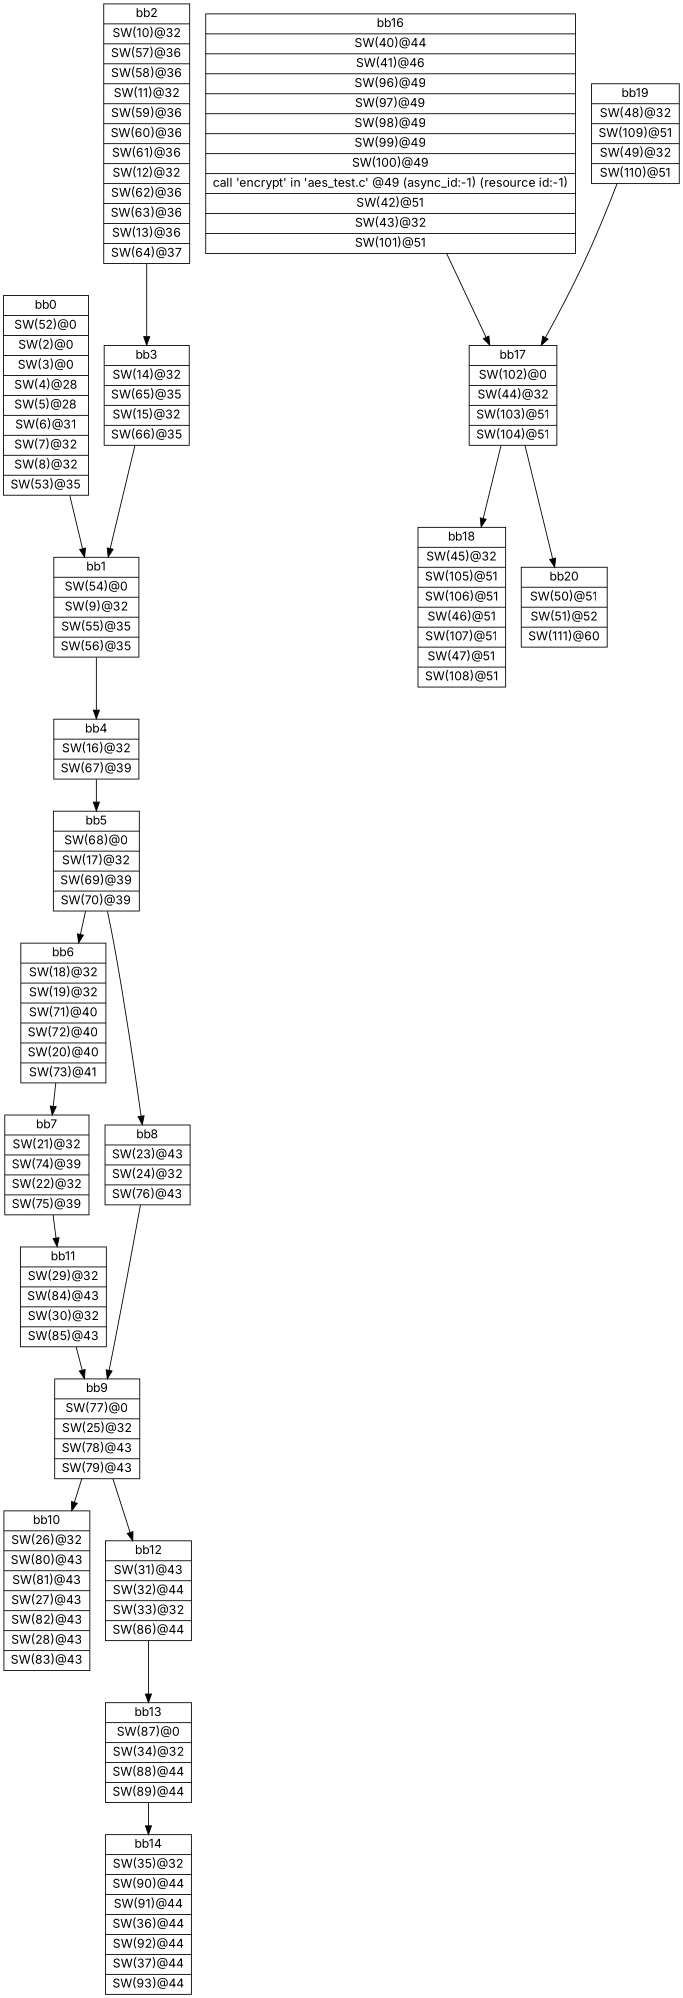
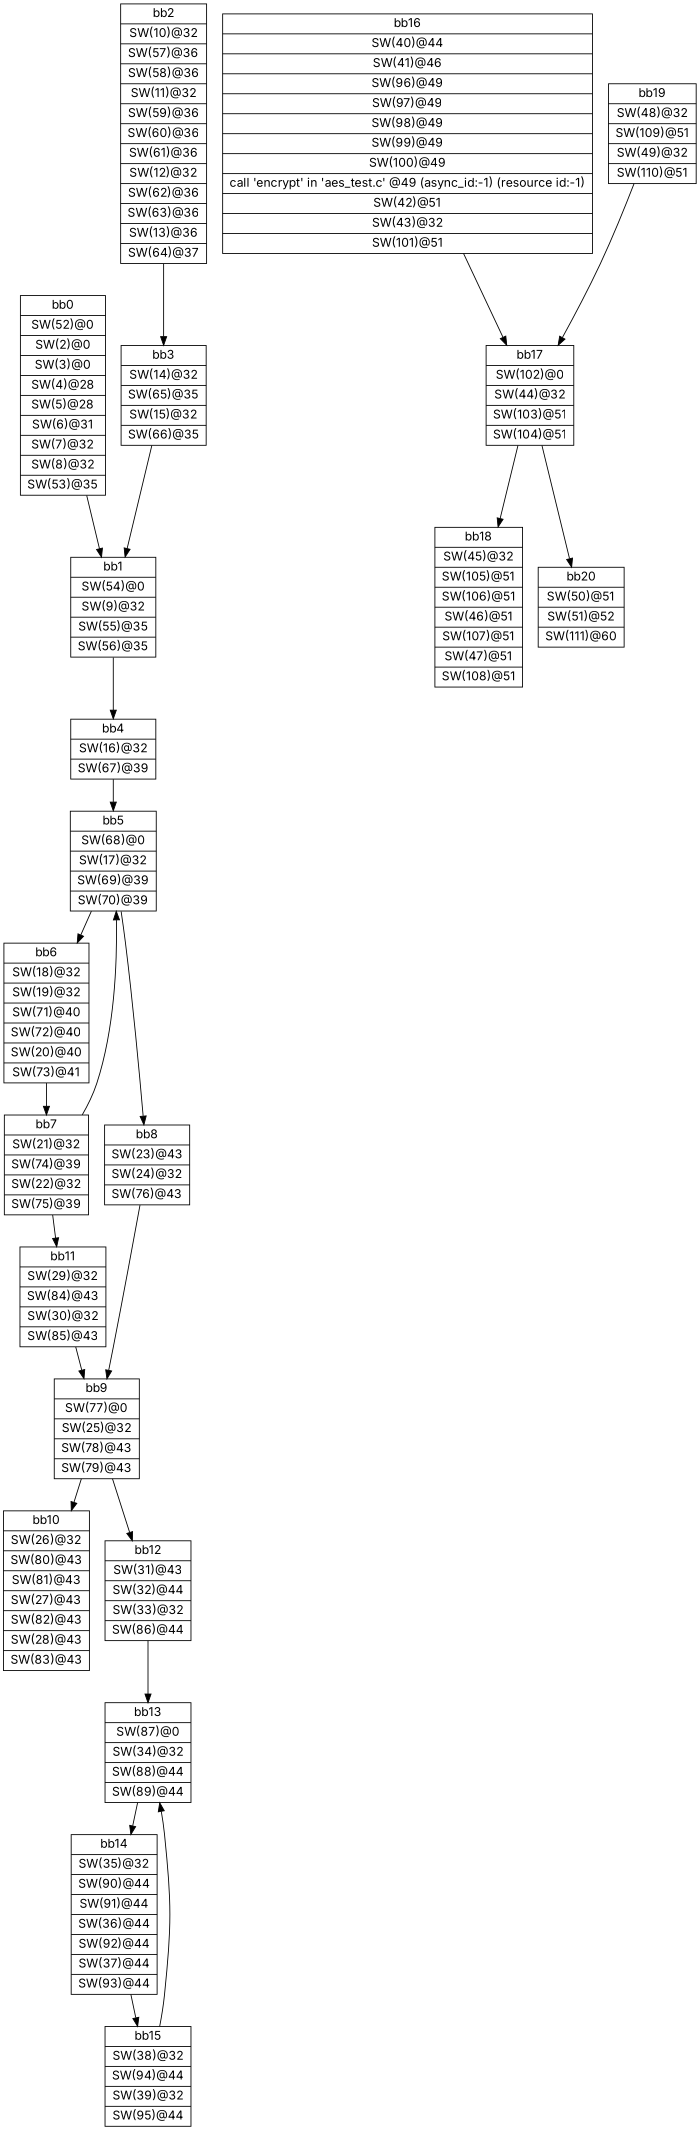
none -> (111, 1020)
none -> (148, 2076)
